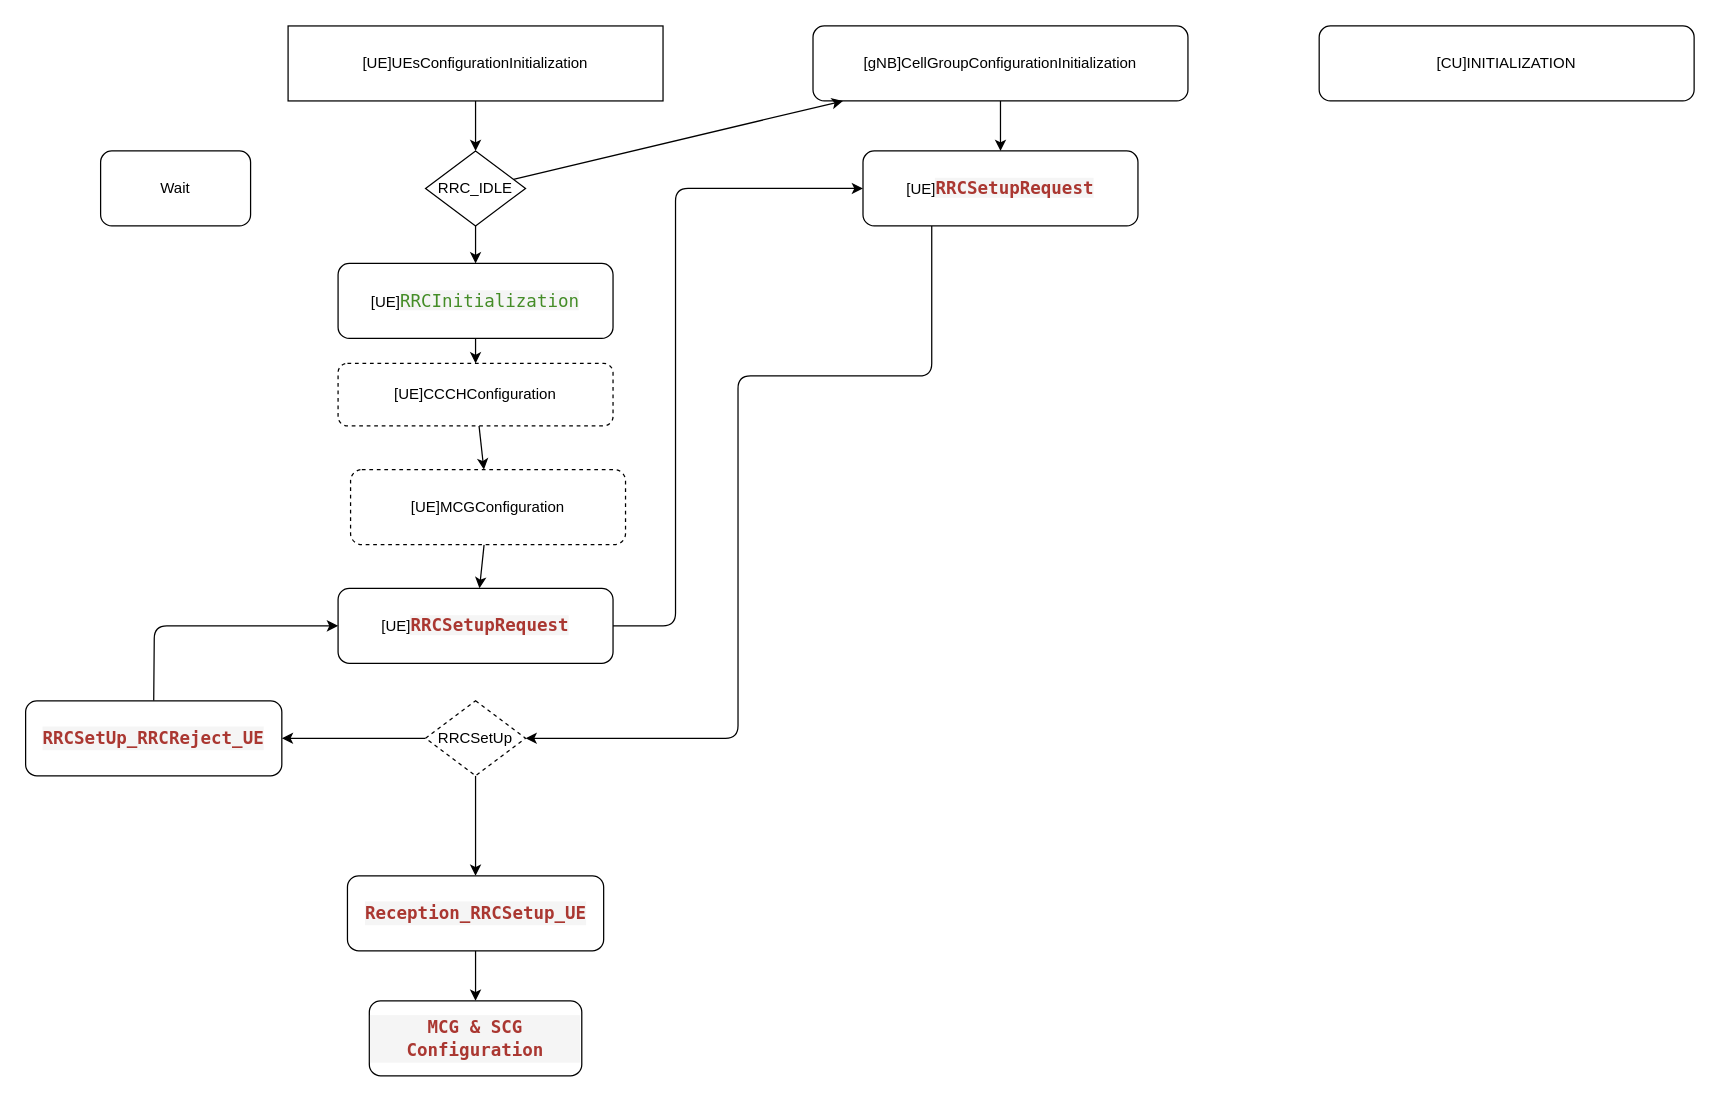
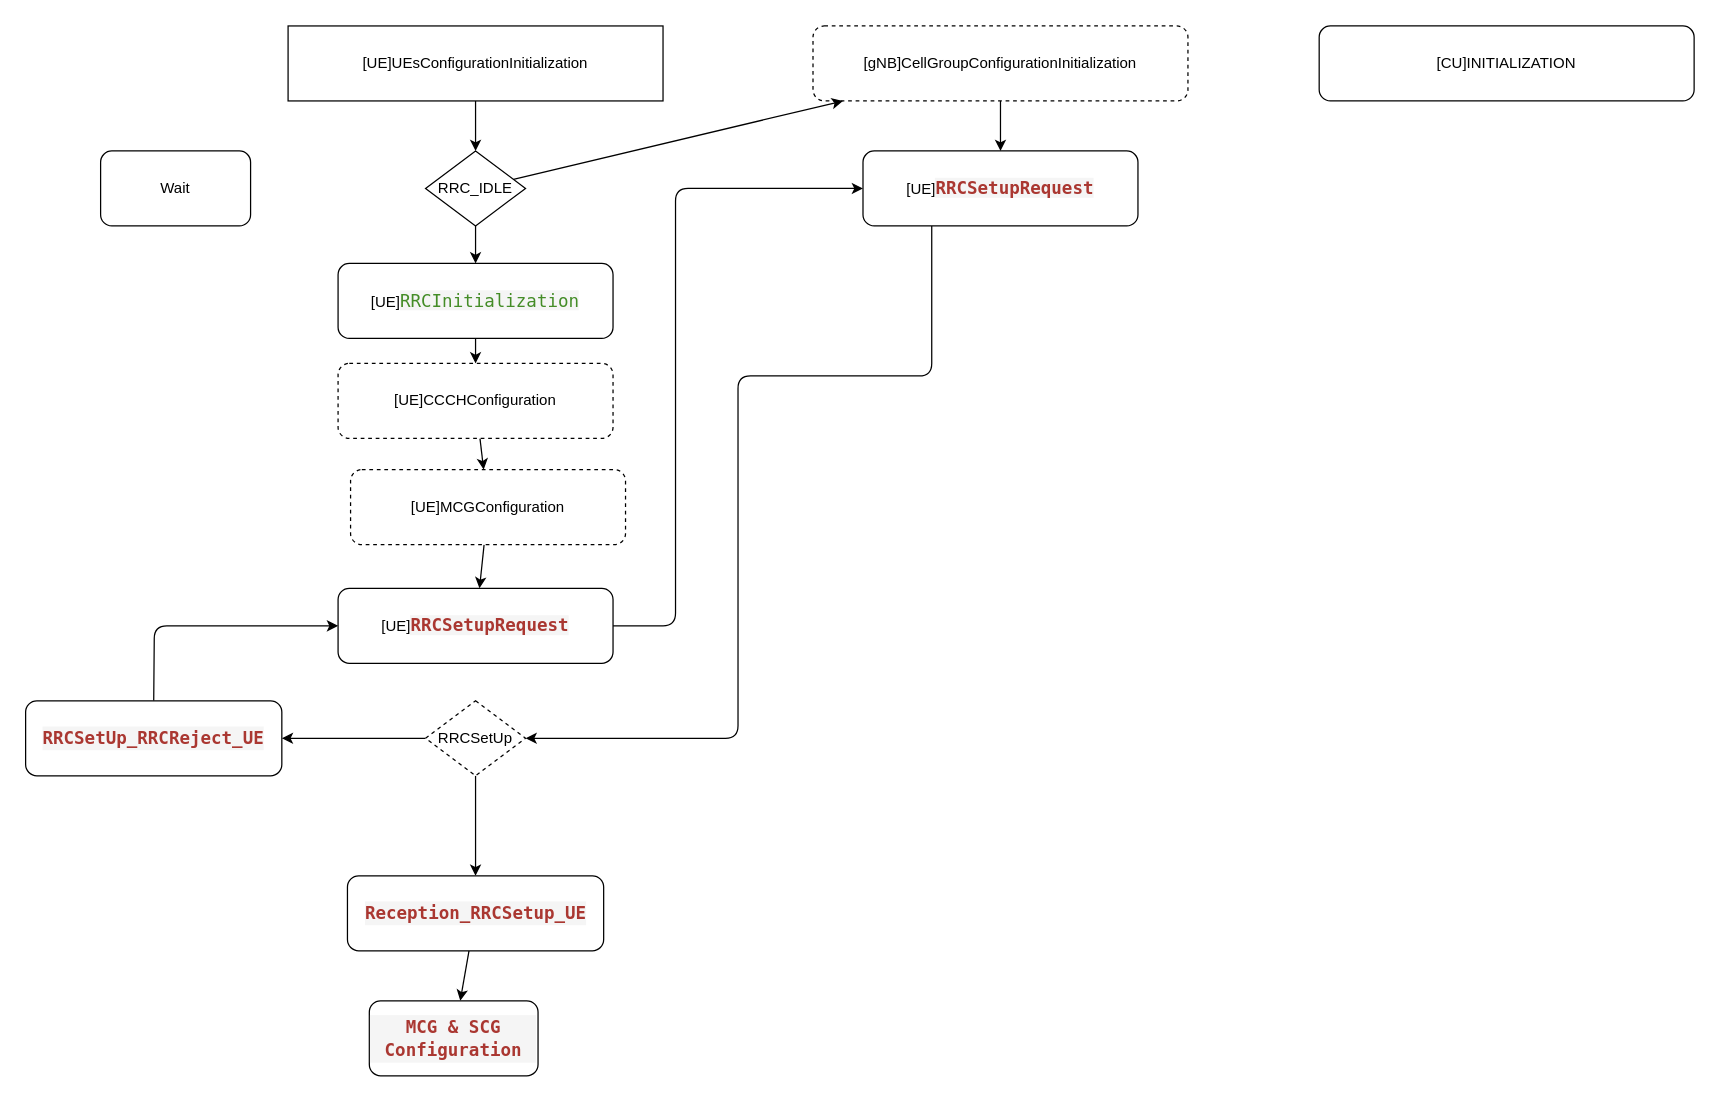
(1001, 63) -> (1001, 63)
(476, 394) -> (476, 401)
(476, 1038) -> (454, 1038)
